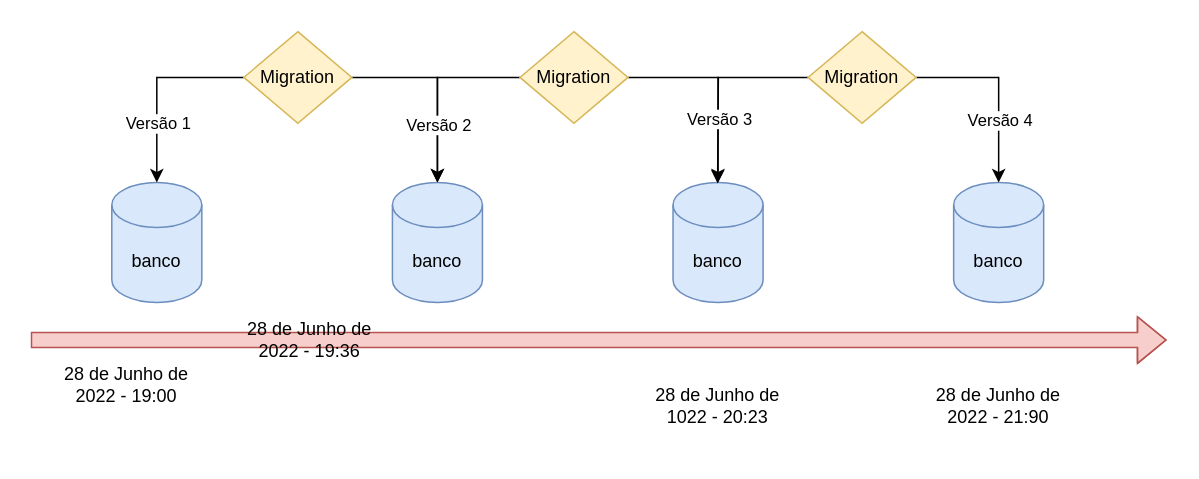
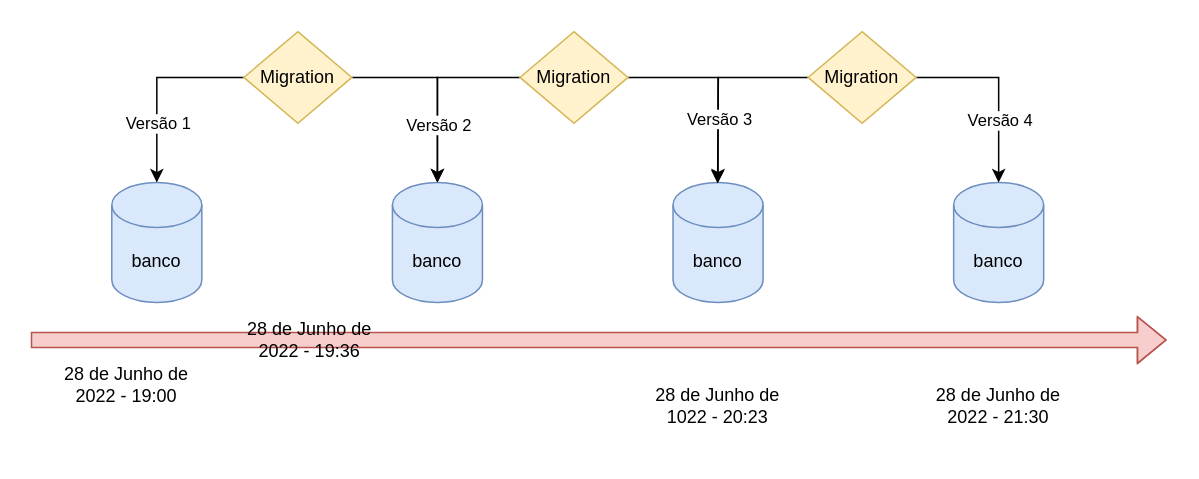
(998, 406) -> (998, 406)
